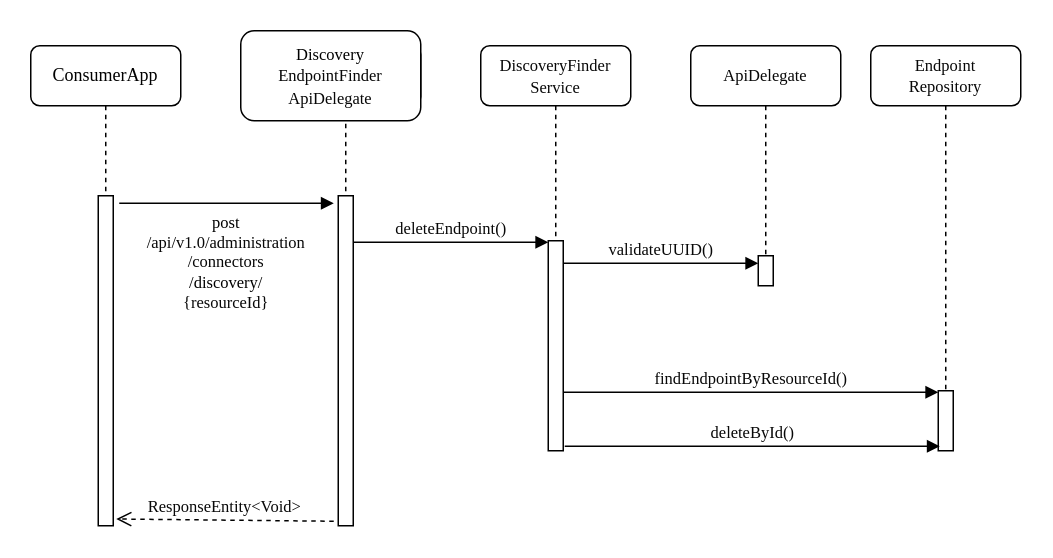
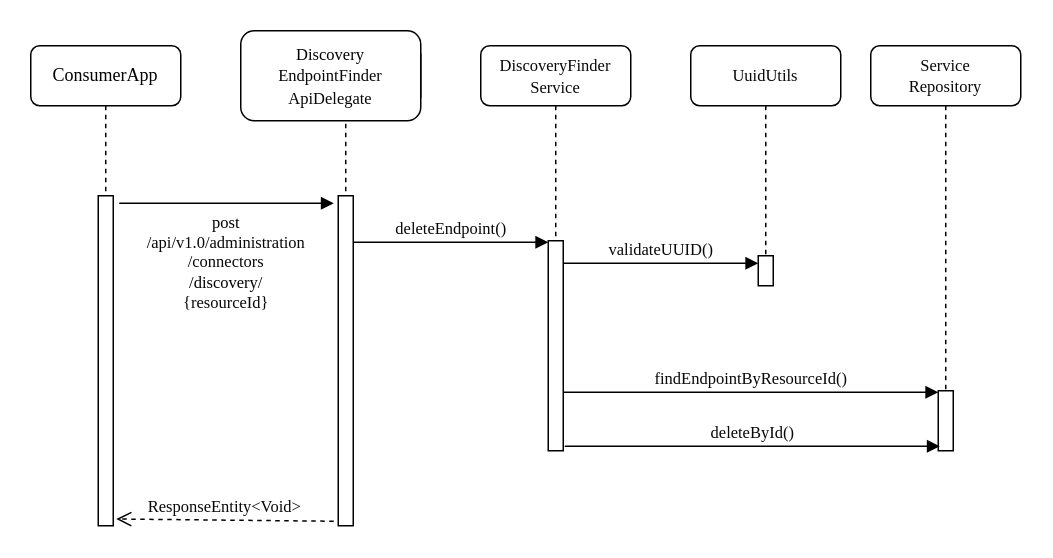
(766, 76) -> (766, 76)
(946, 76) -> (946, 76)
